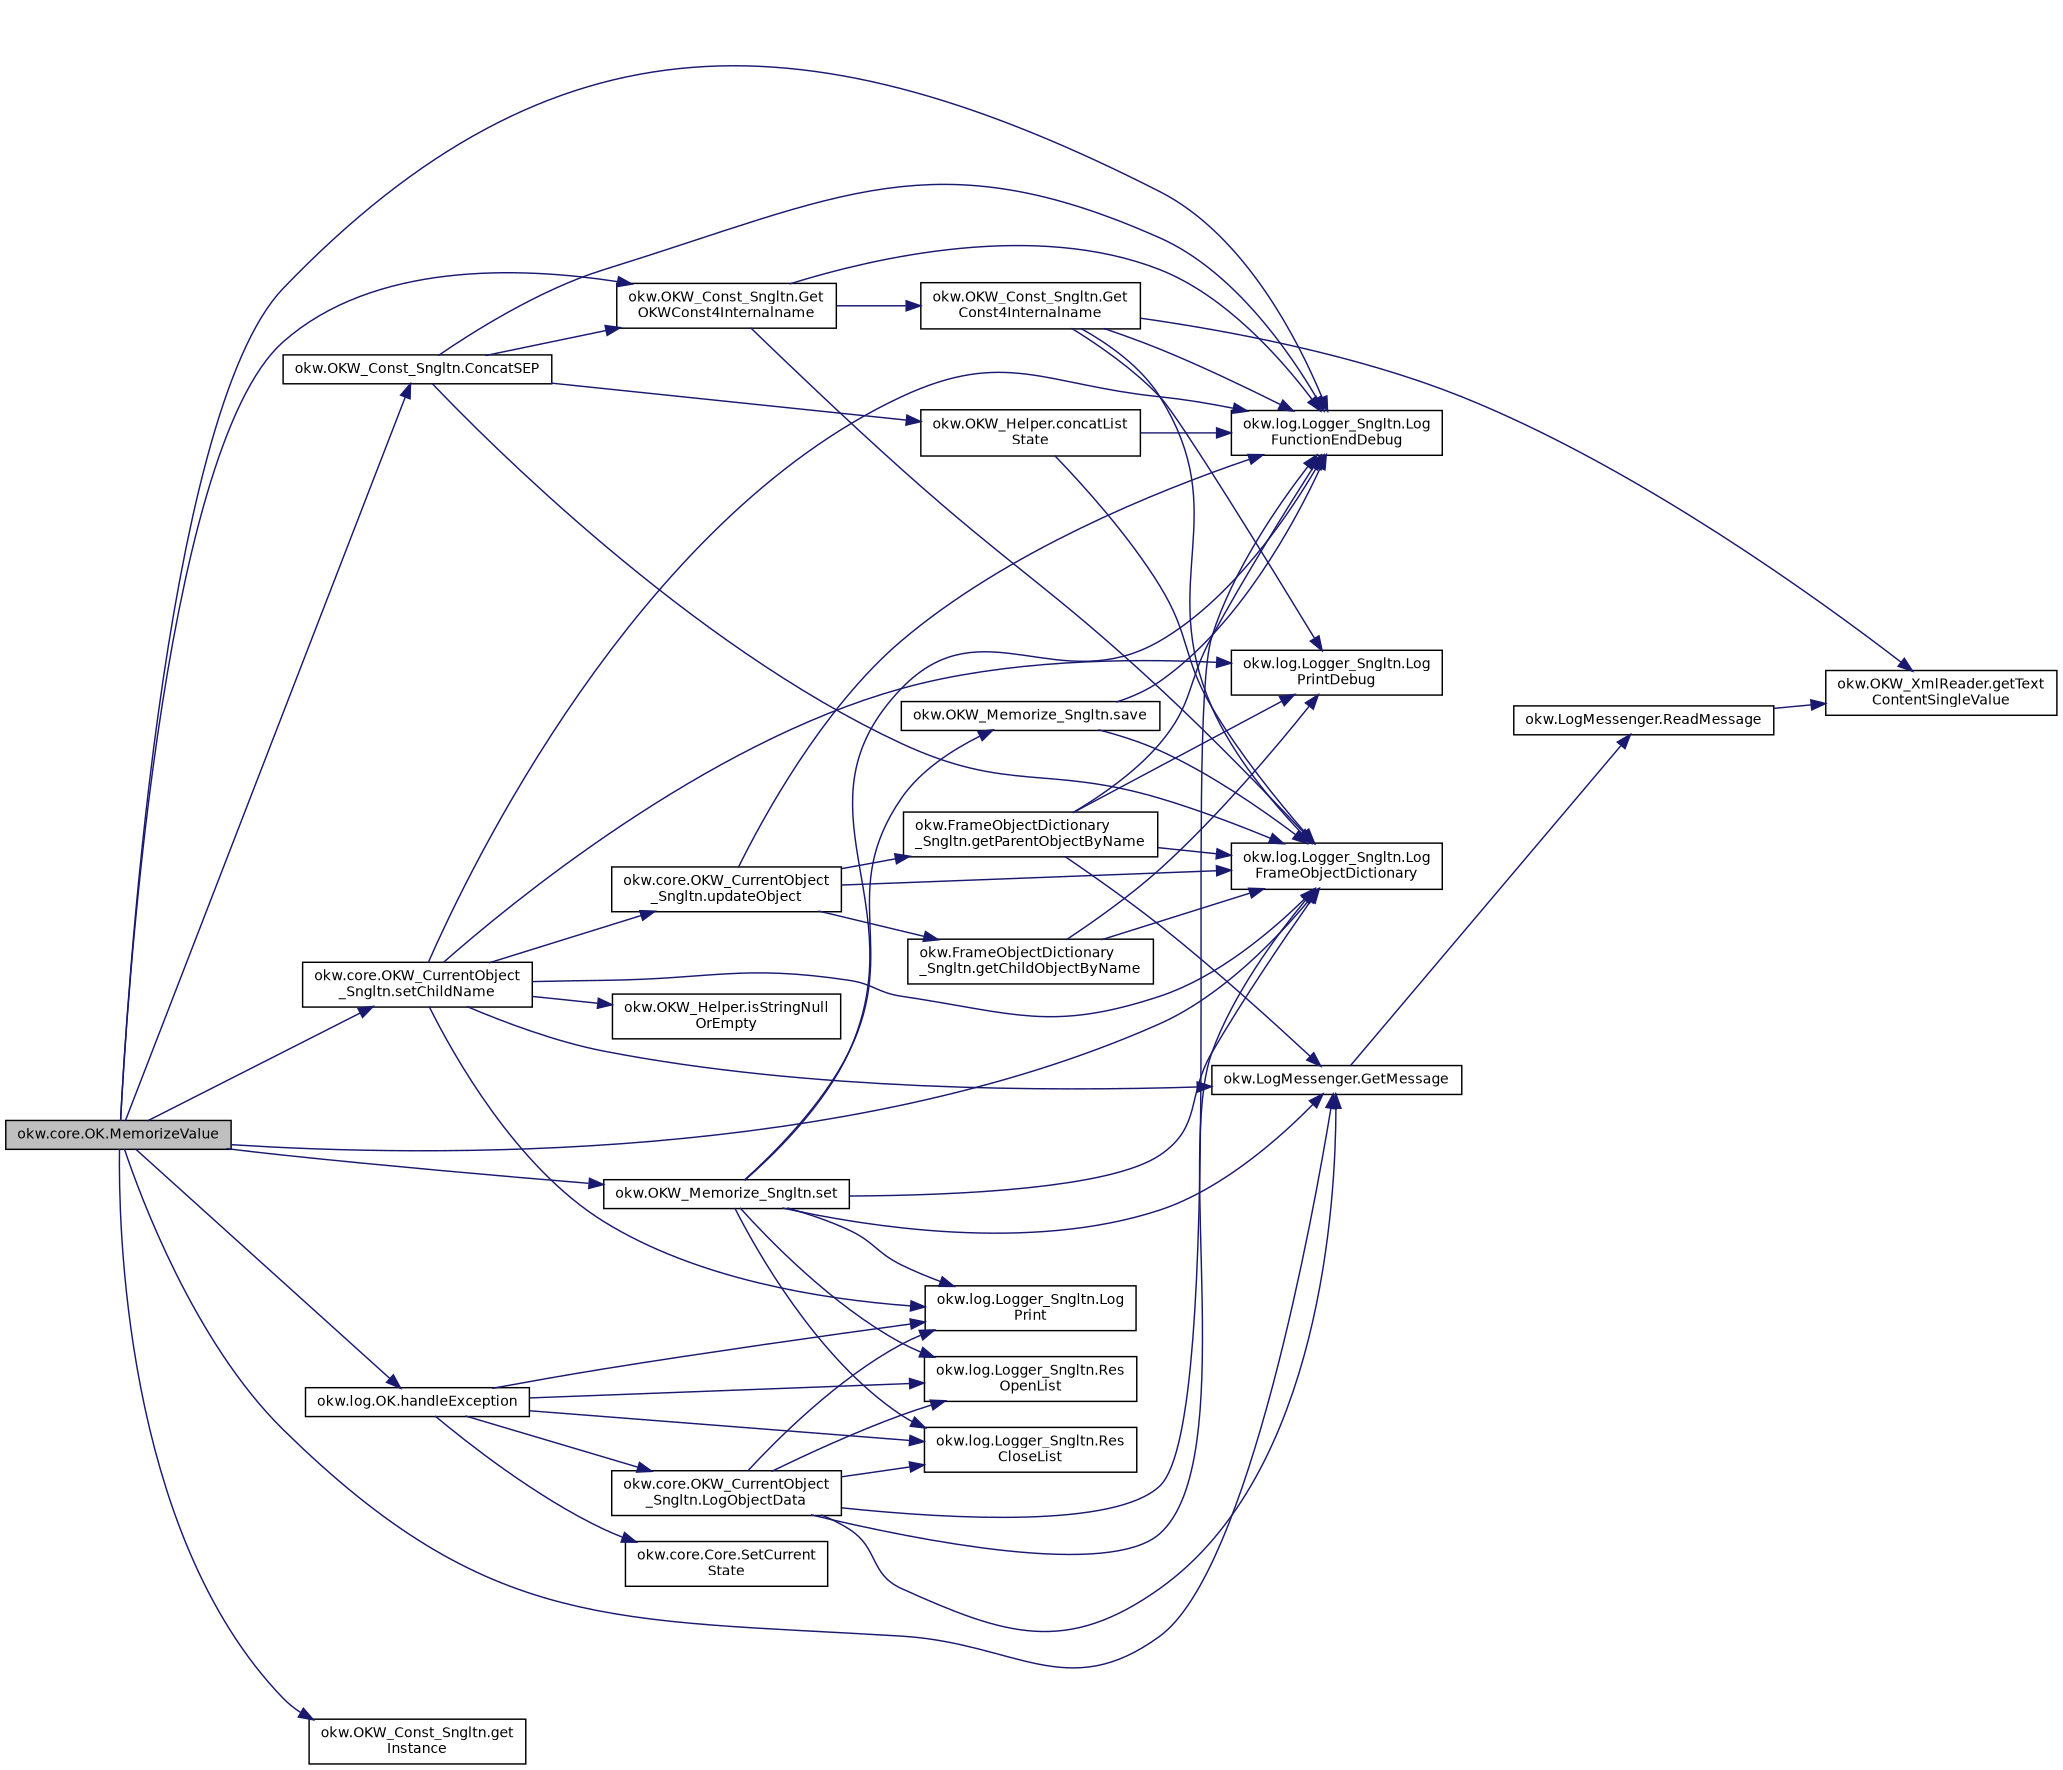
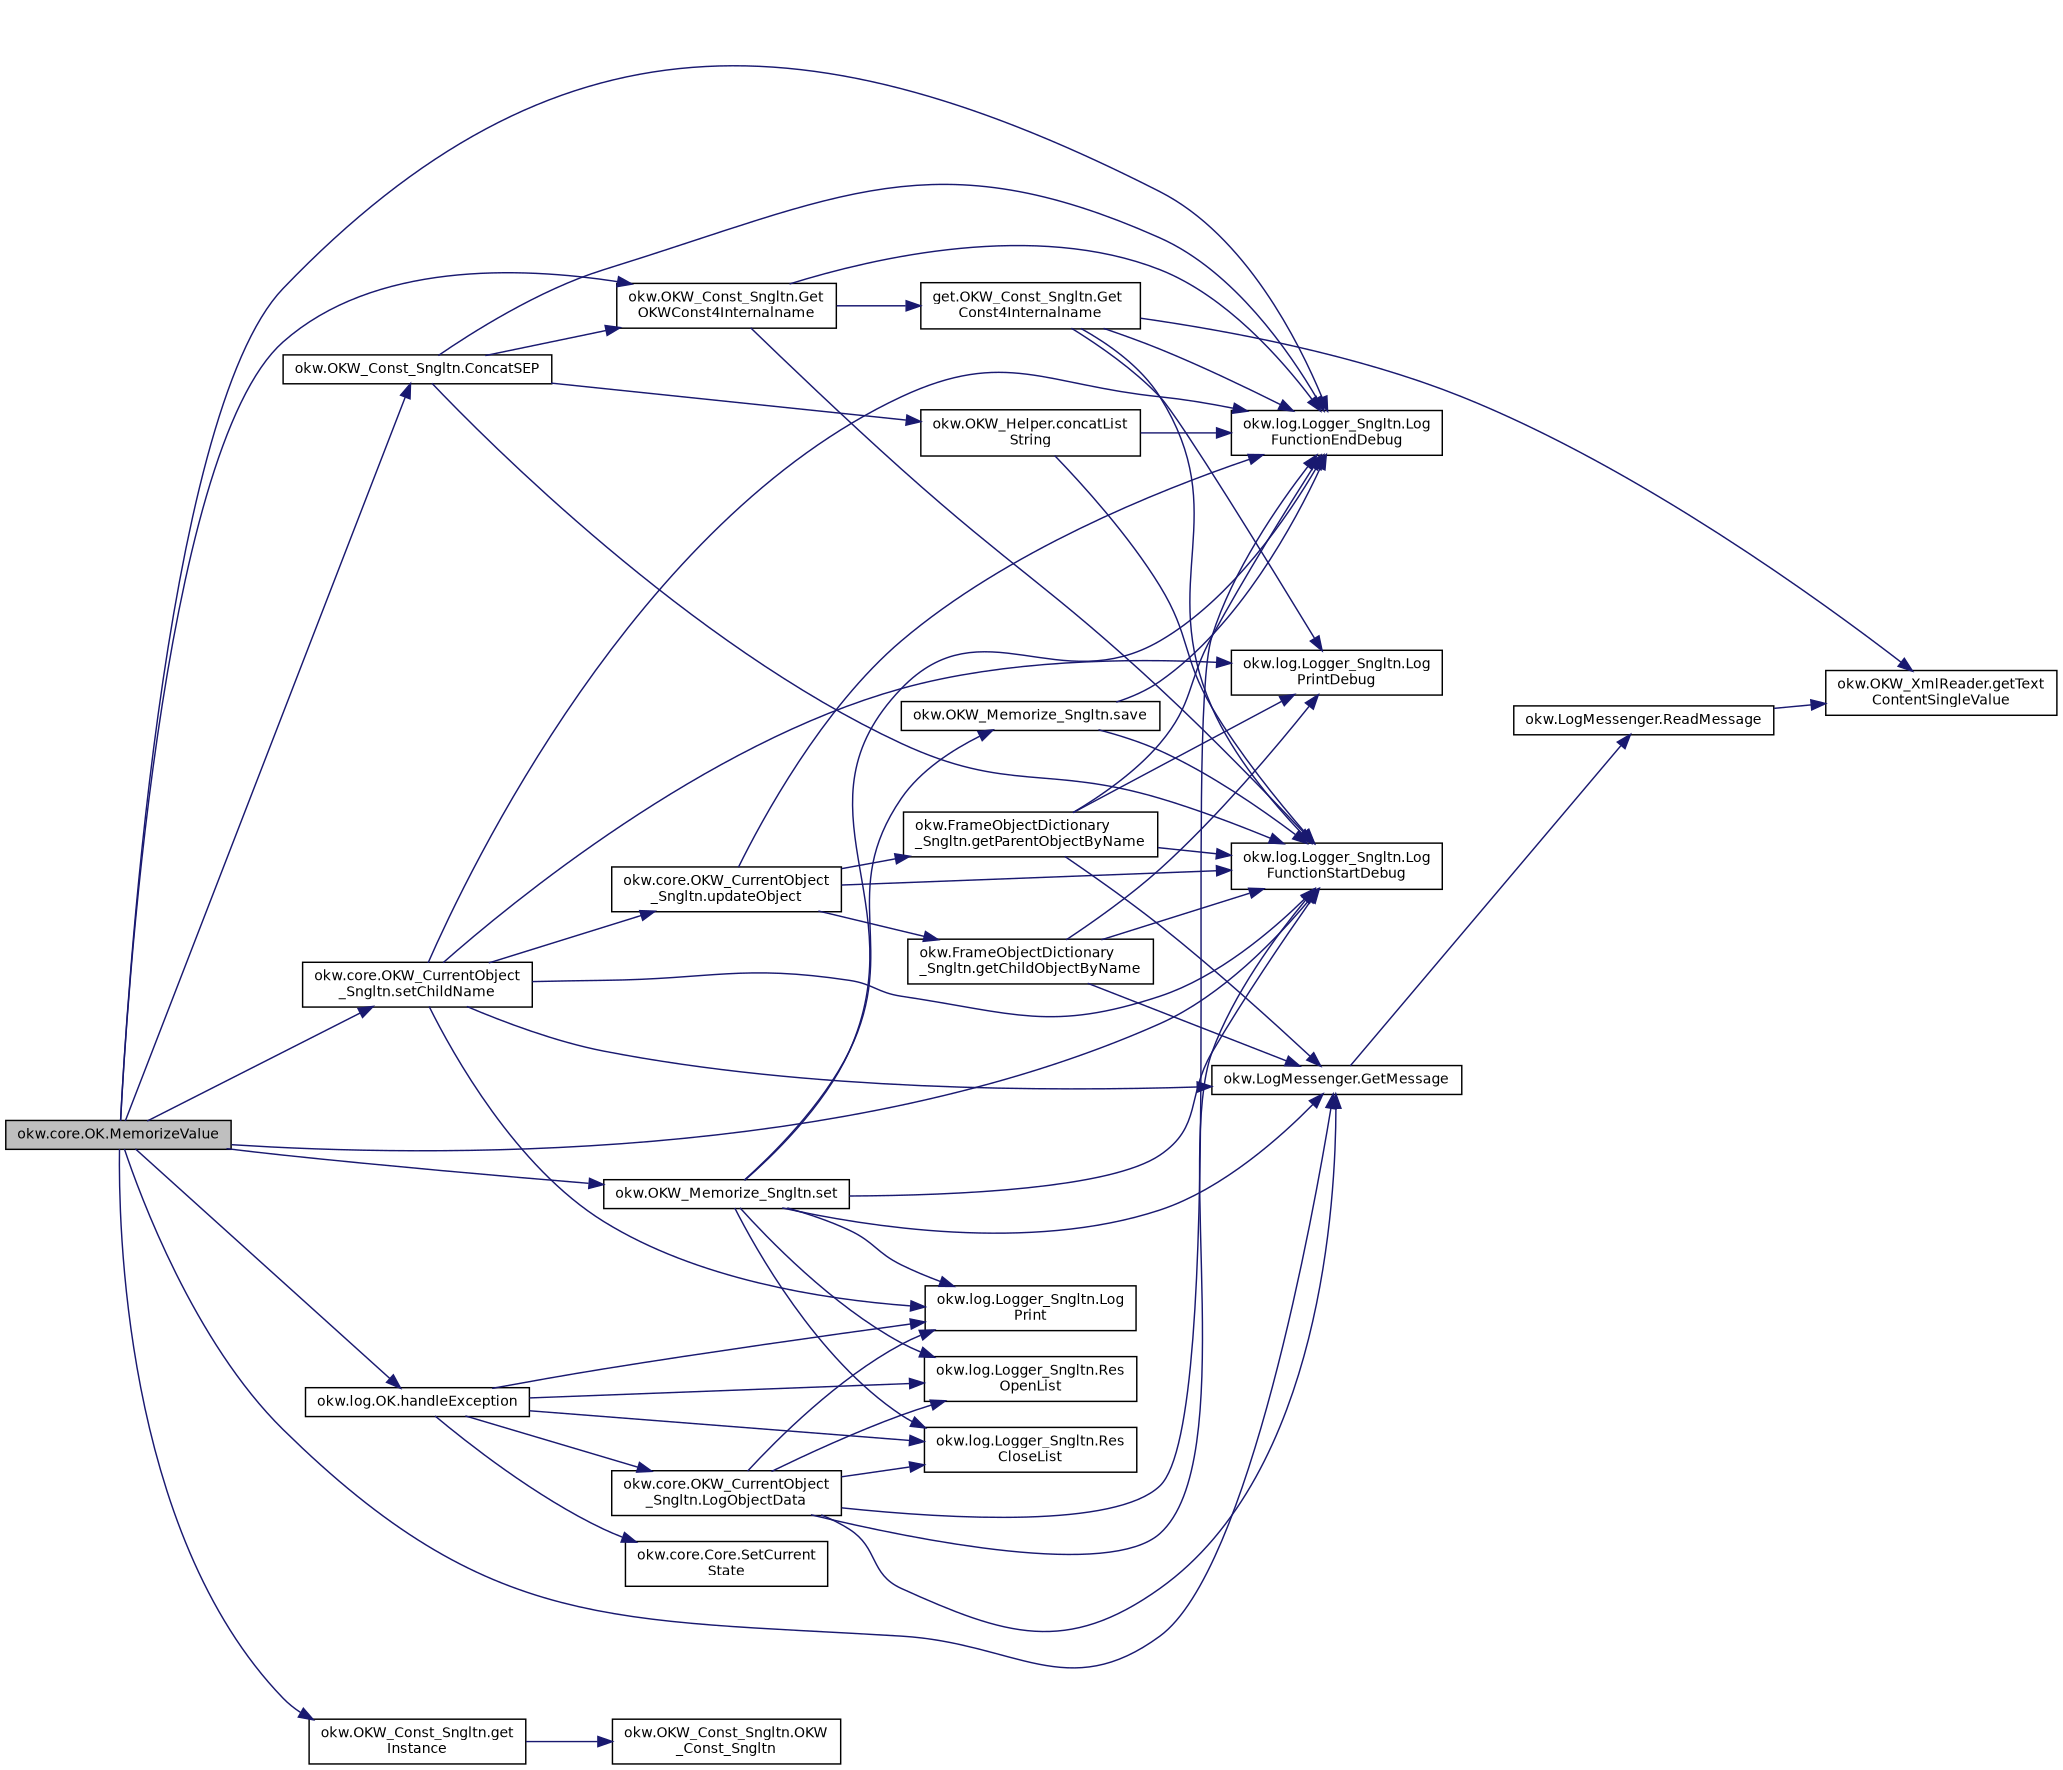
(1031, 306) -> (1031, 306)
(1031, 433) -> (1031, 433)
(1337, 866) -> (1337, 866)
(727, 1016) -> none
none -> (1187, 1022)
none -> (727, 1742)
